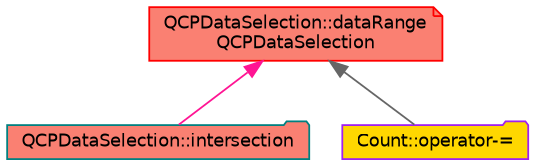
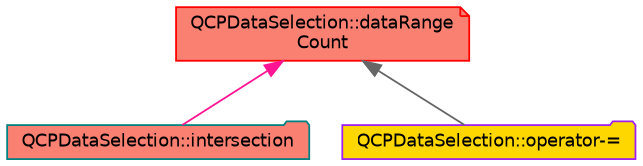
(296, 34) -> (323, 34)
(435, 142) -> (489, 142)
